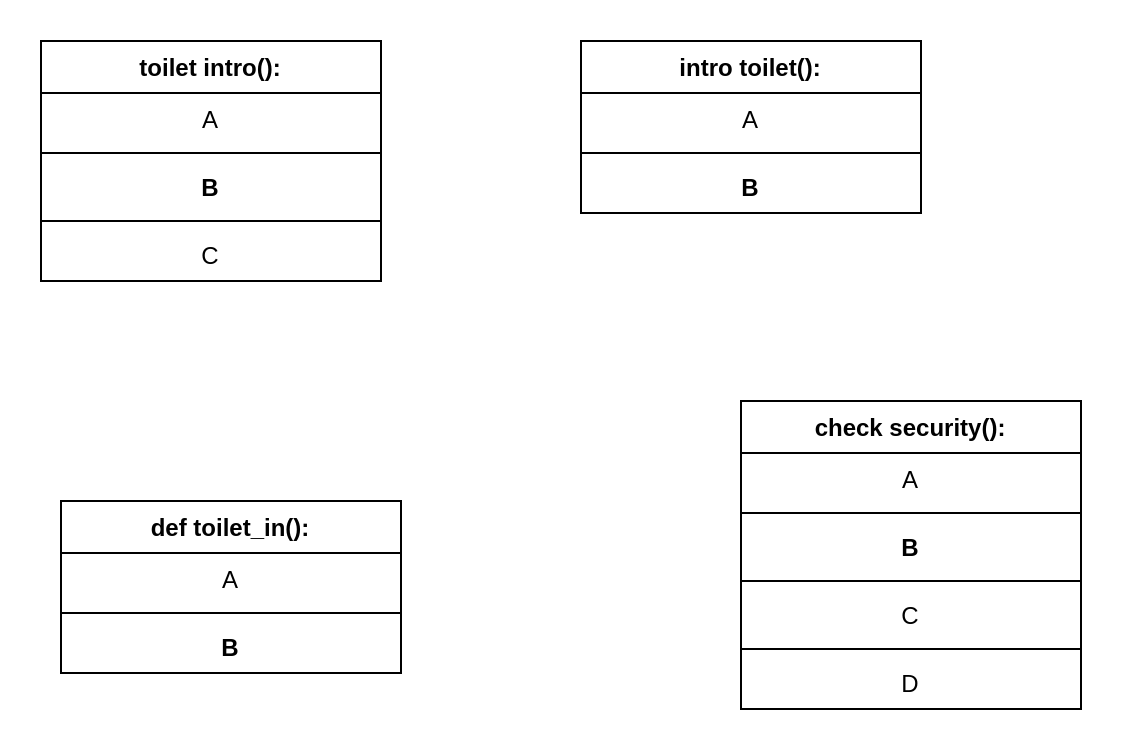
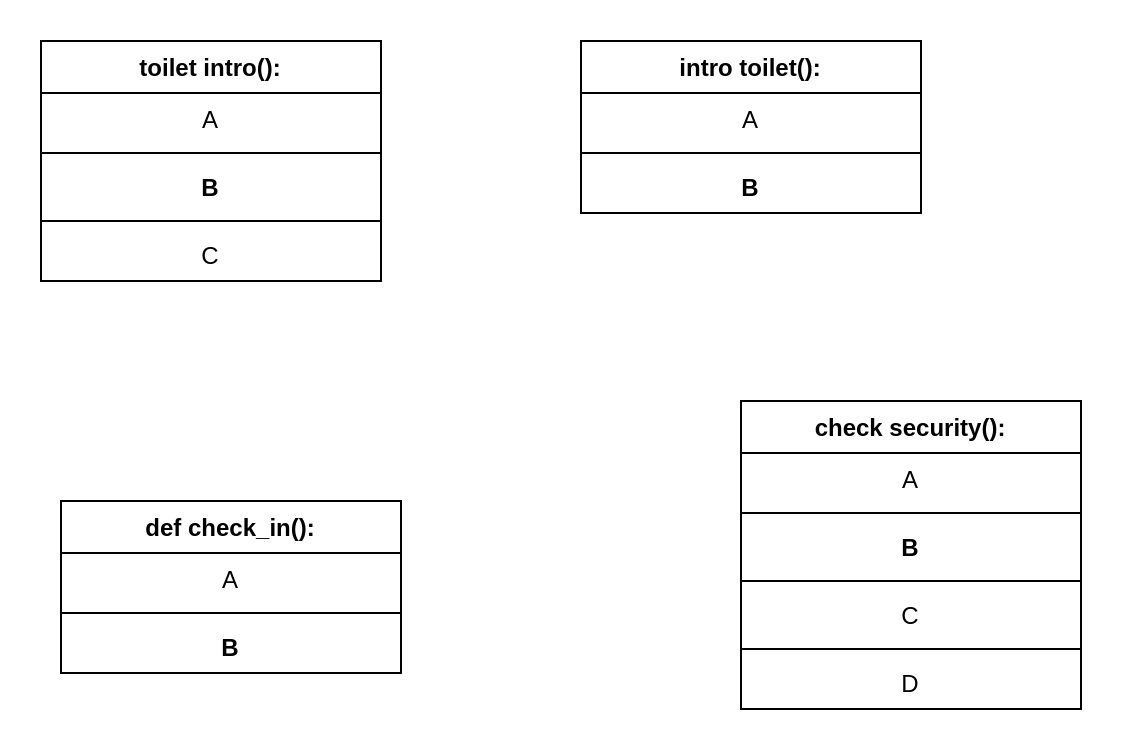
(230, 528) -> (230, 528)
